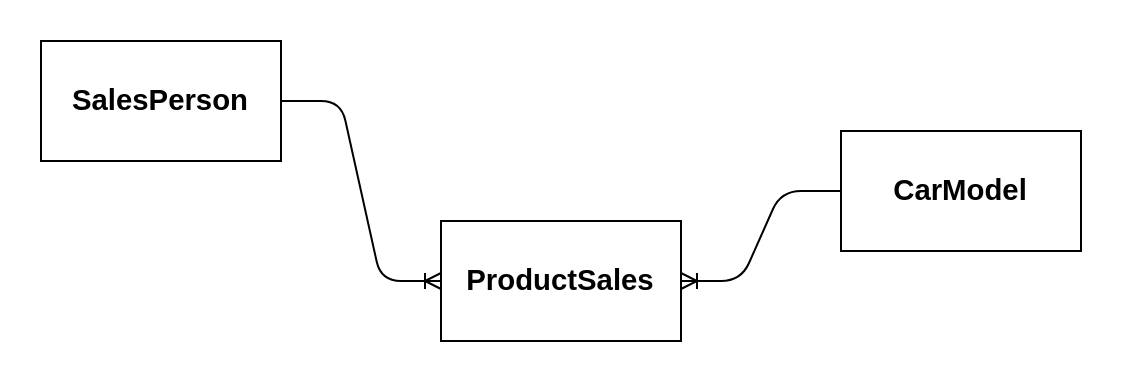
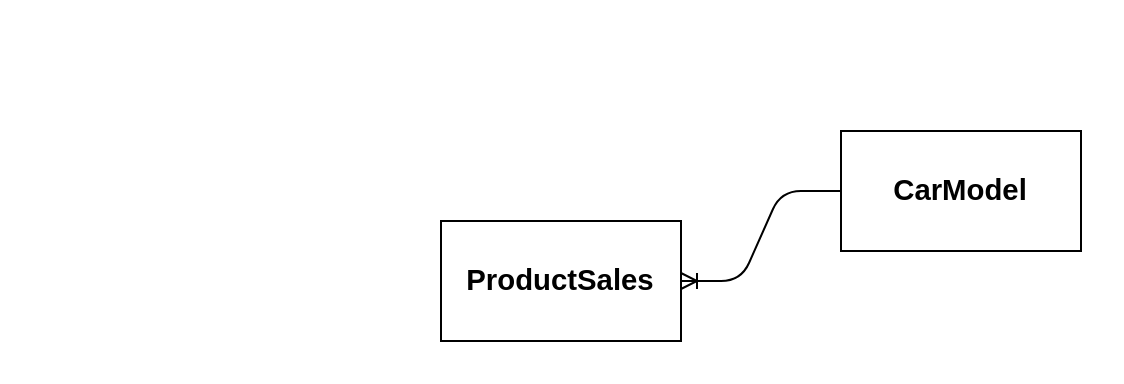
(161, 101) -> none
(361, 191) -> none
